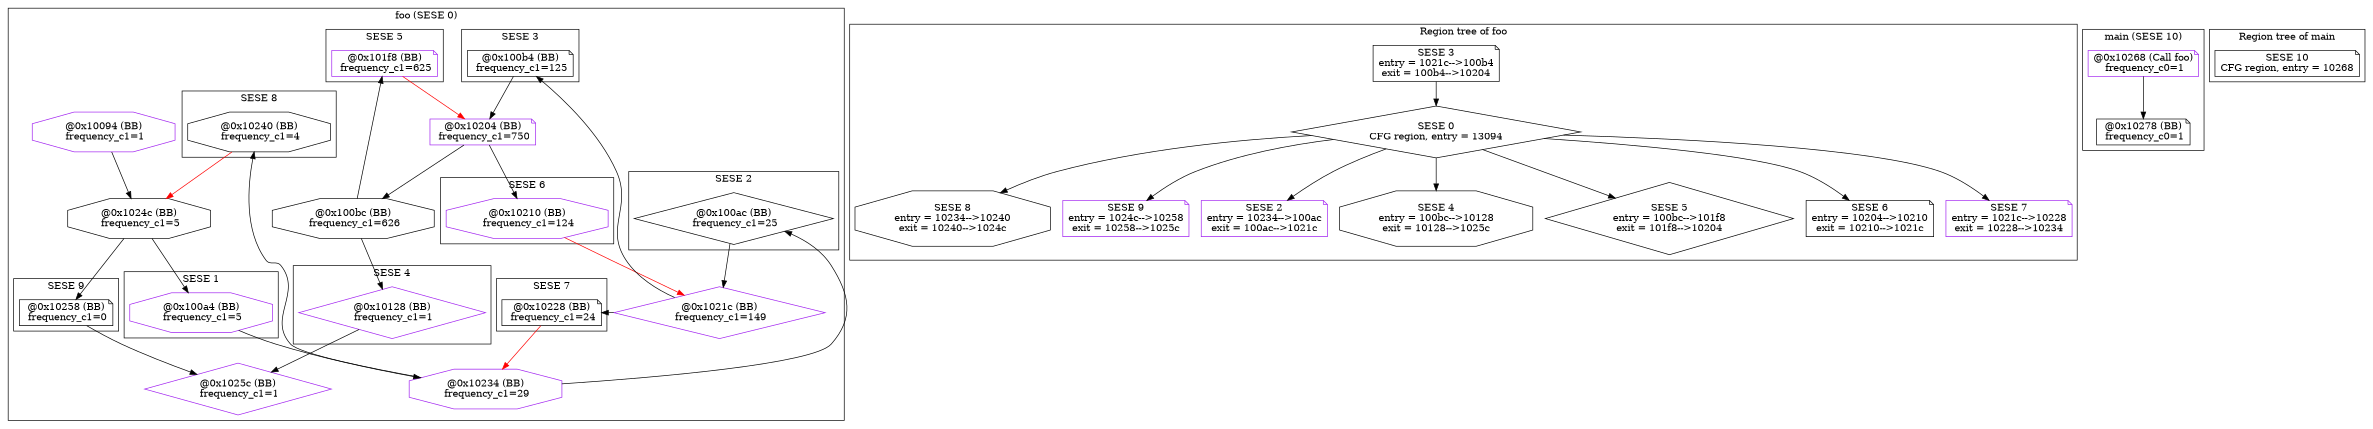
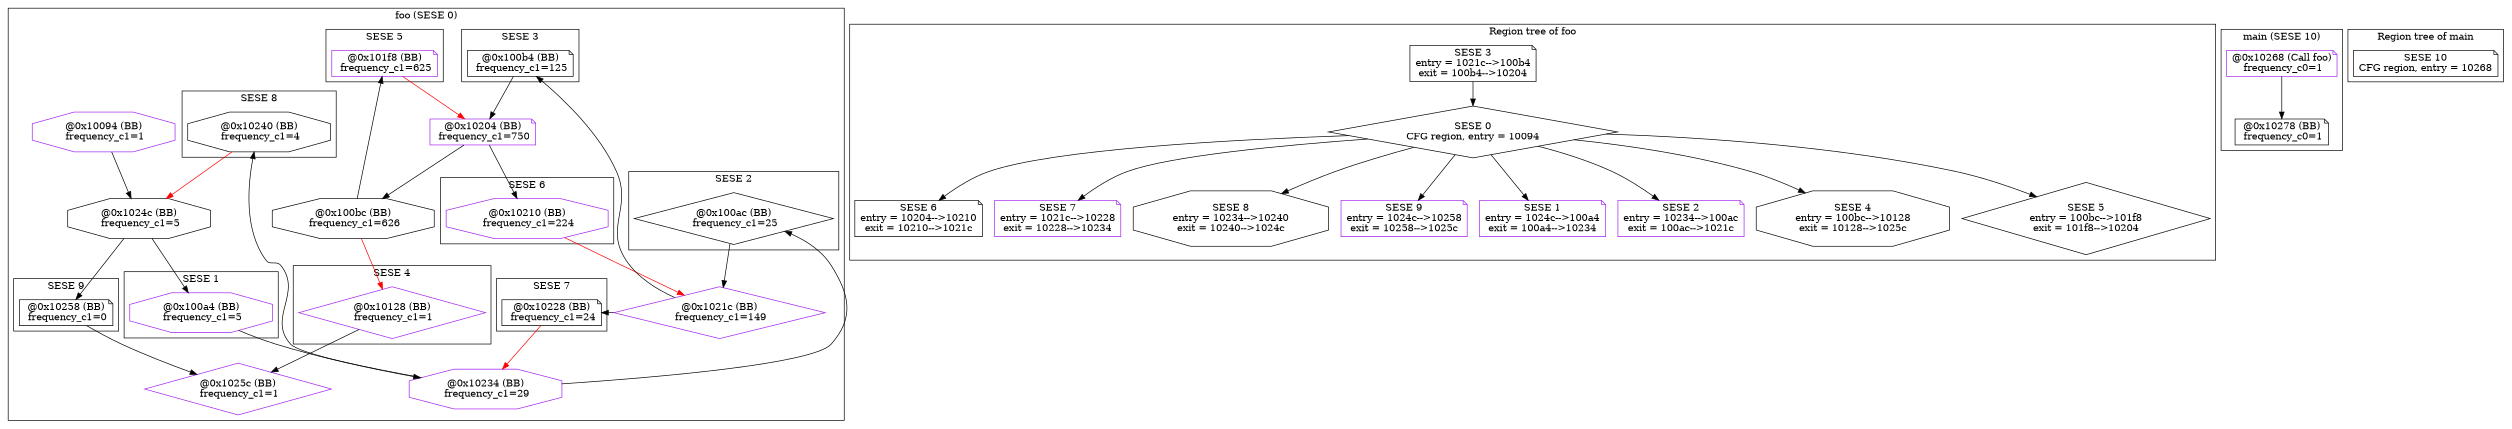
(1436, 132) -> (1473, 132)
(527, 219) -> (527, 219)
none -> (1543, 219)
(371, 261) -> (371, 261)
